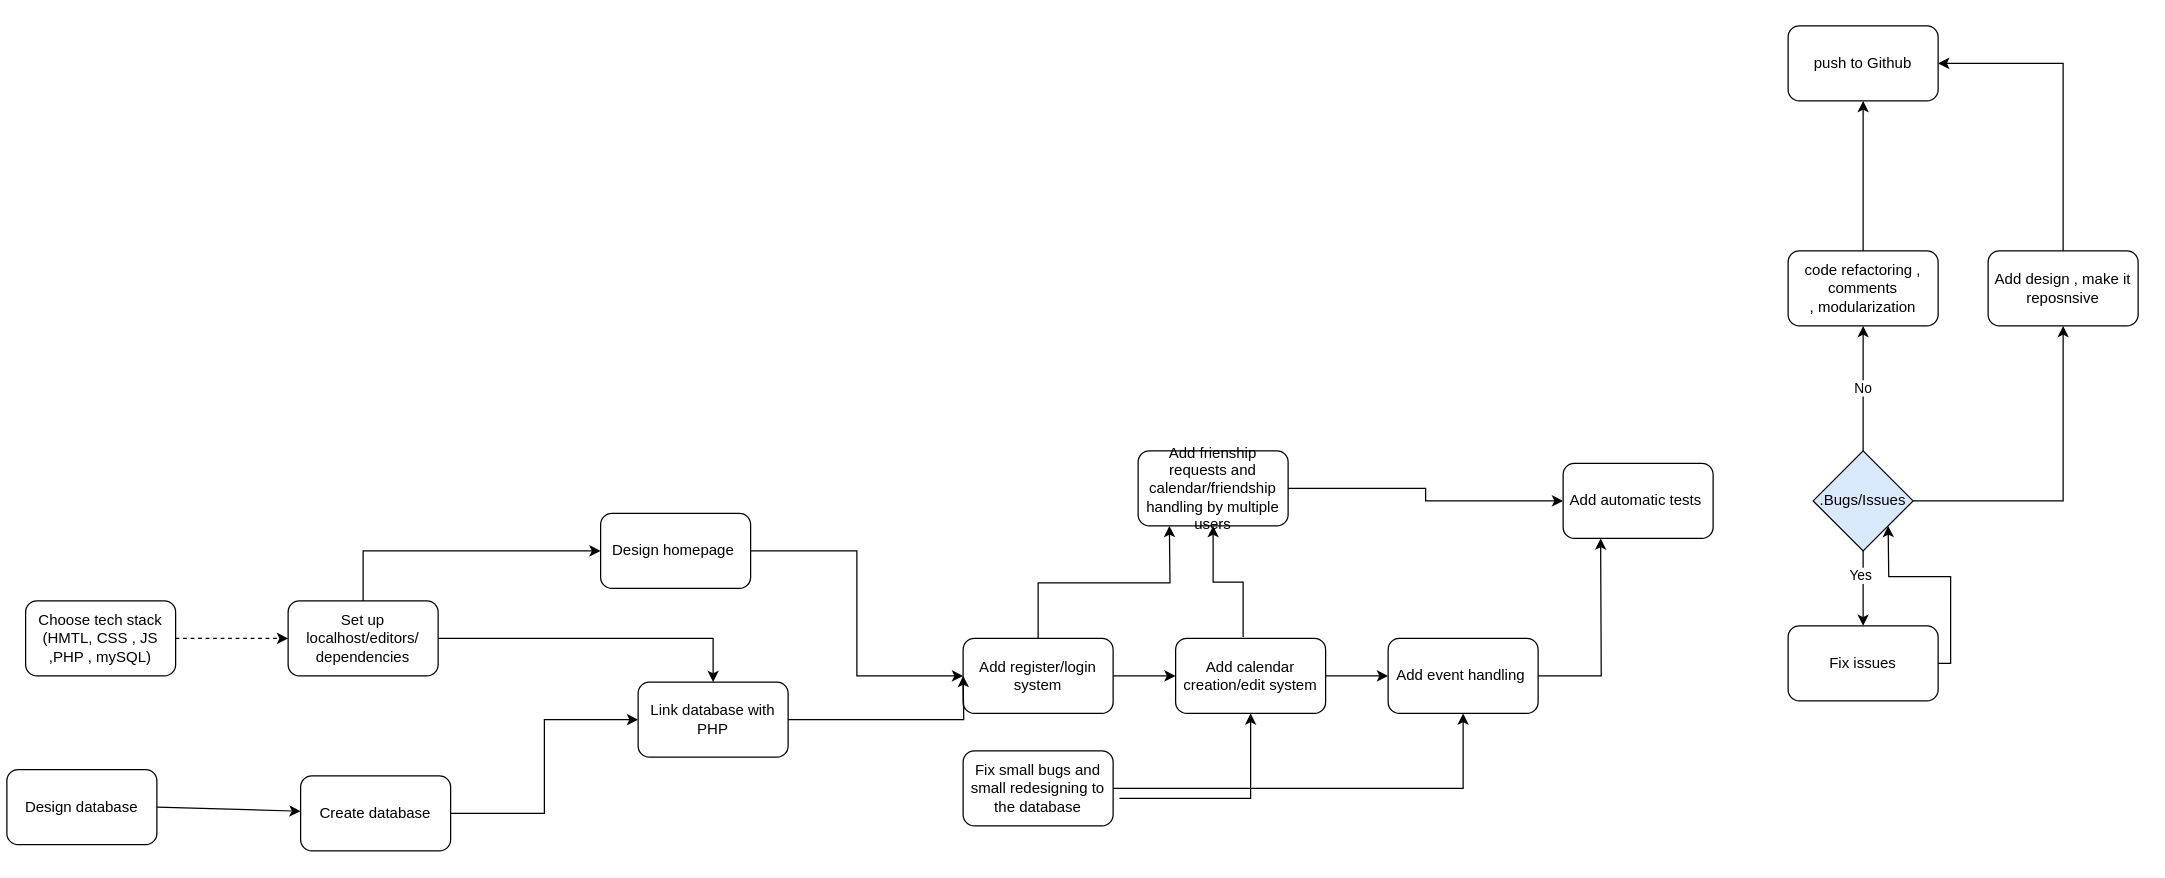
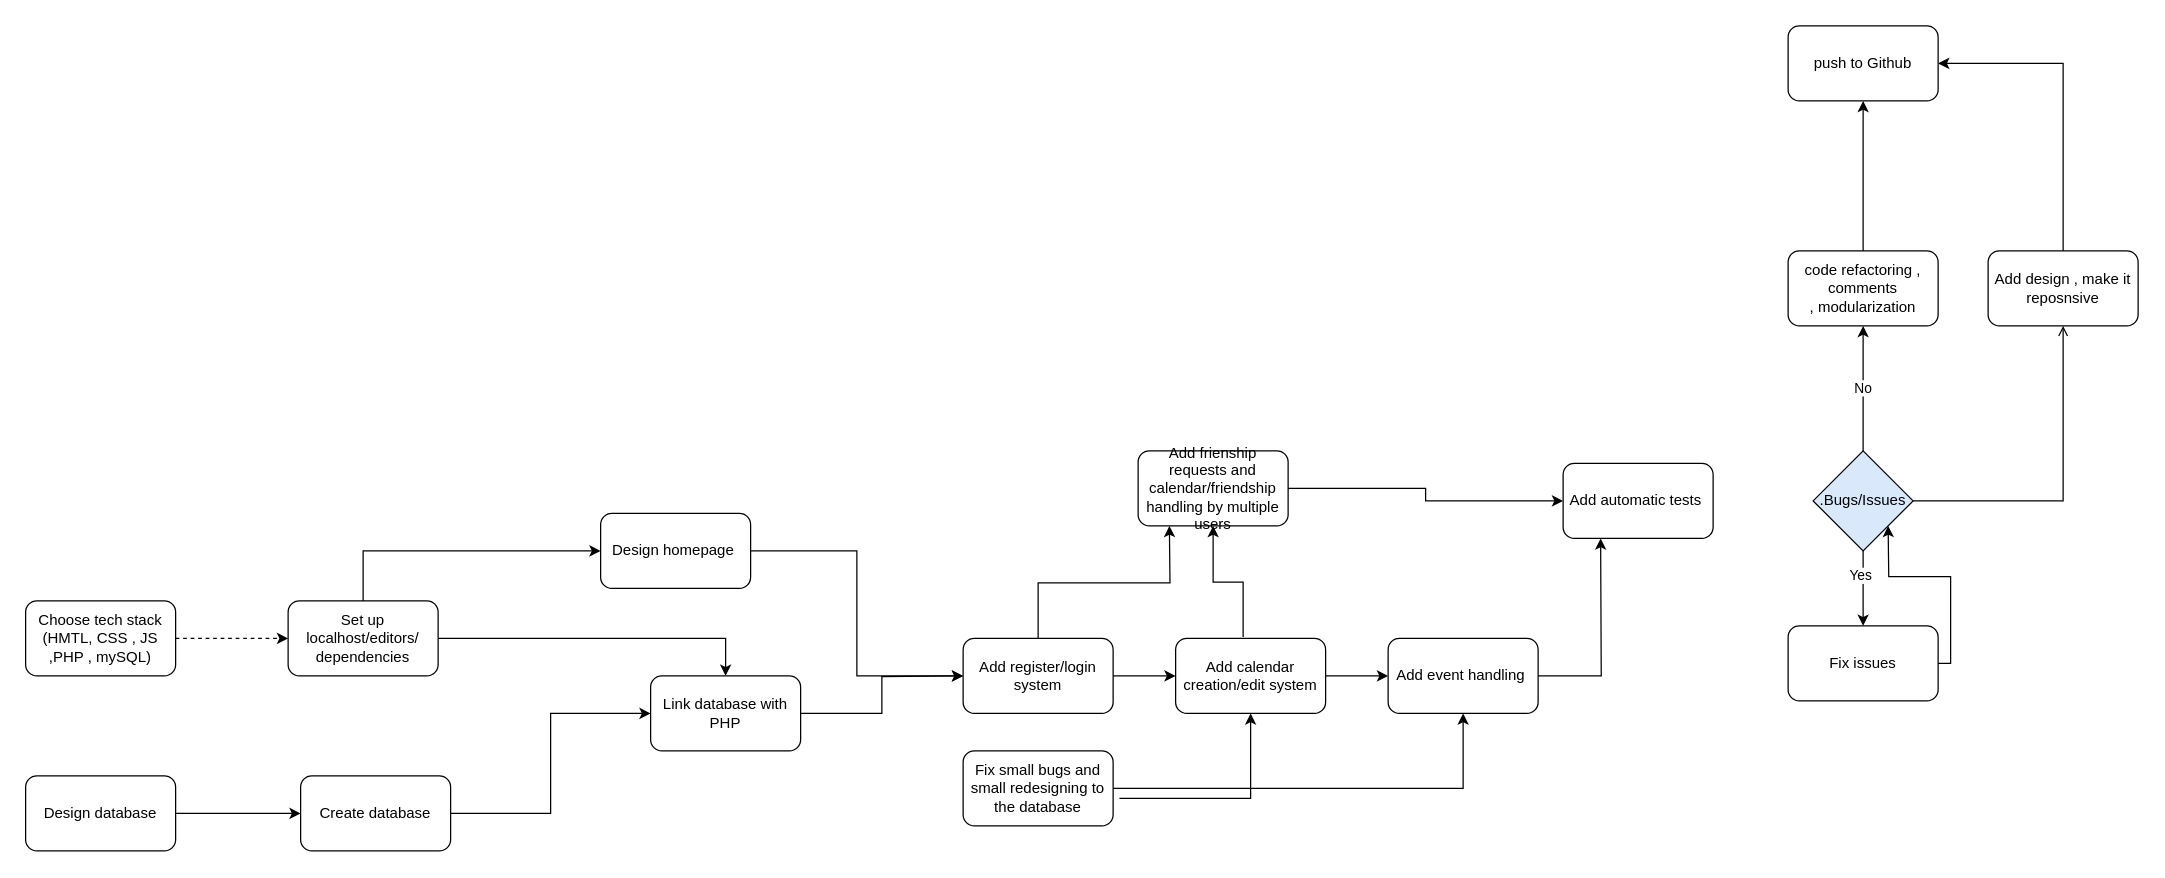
(2063, 336) -> (2063, 333)
(713, 719) -> (726, 713)
(82, 807) -> (101, 813)
